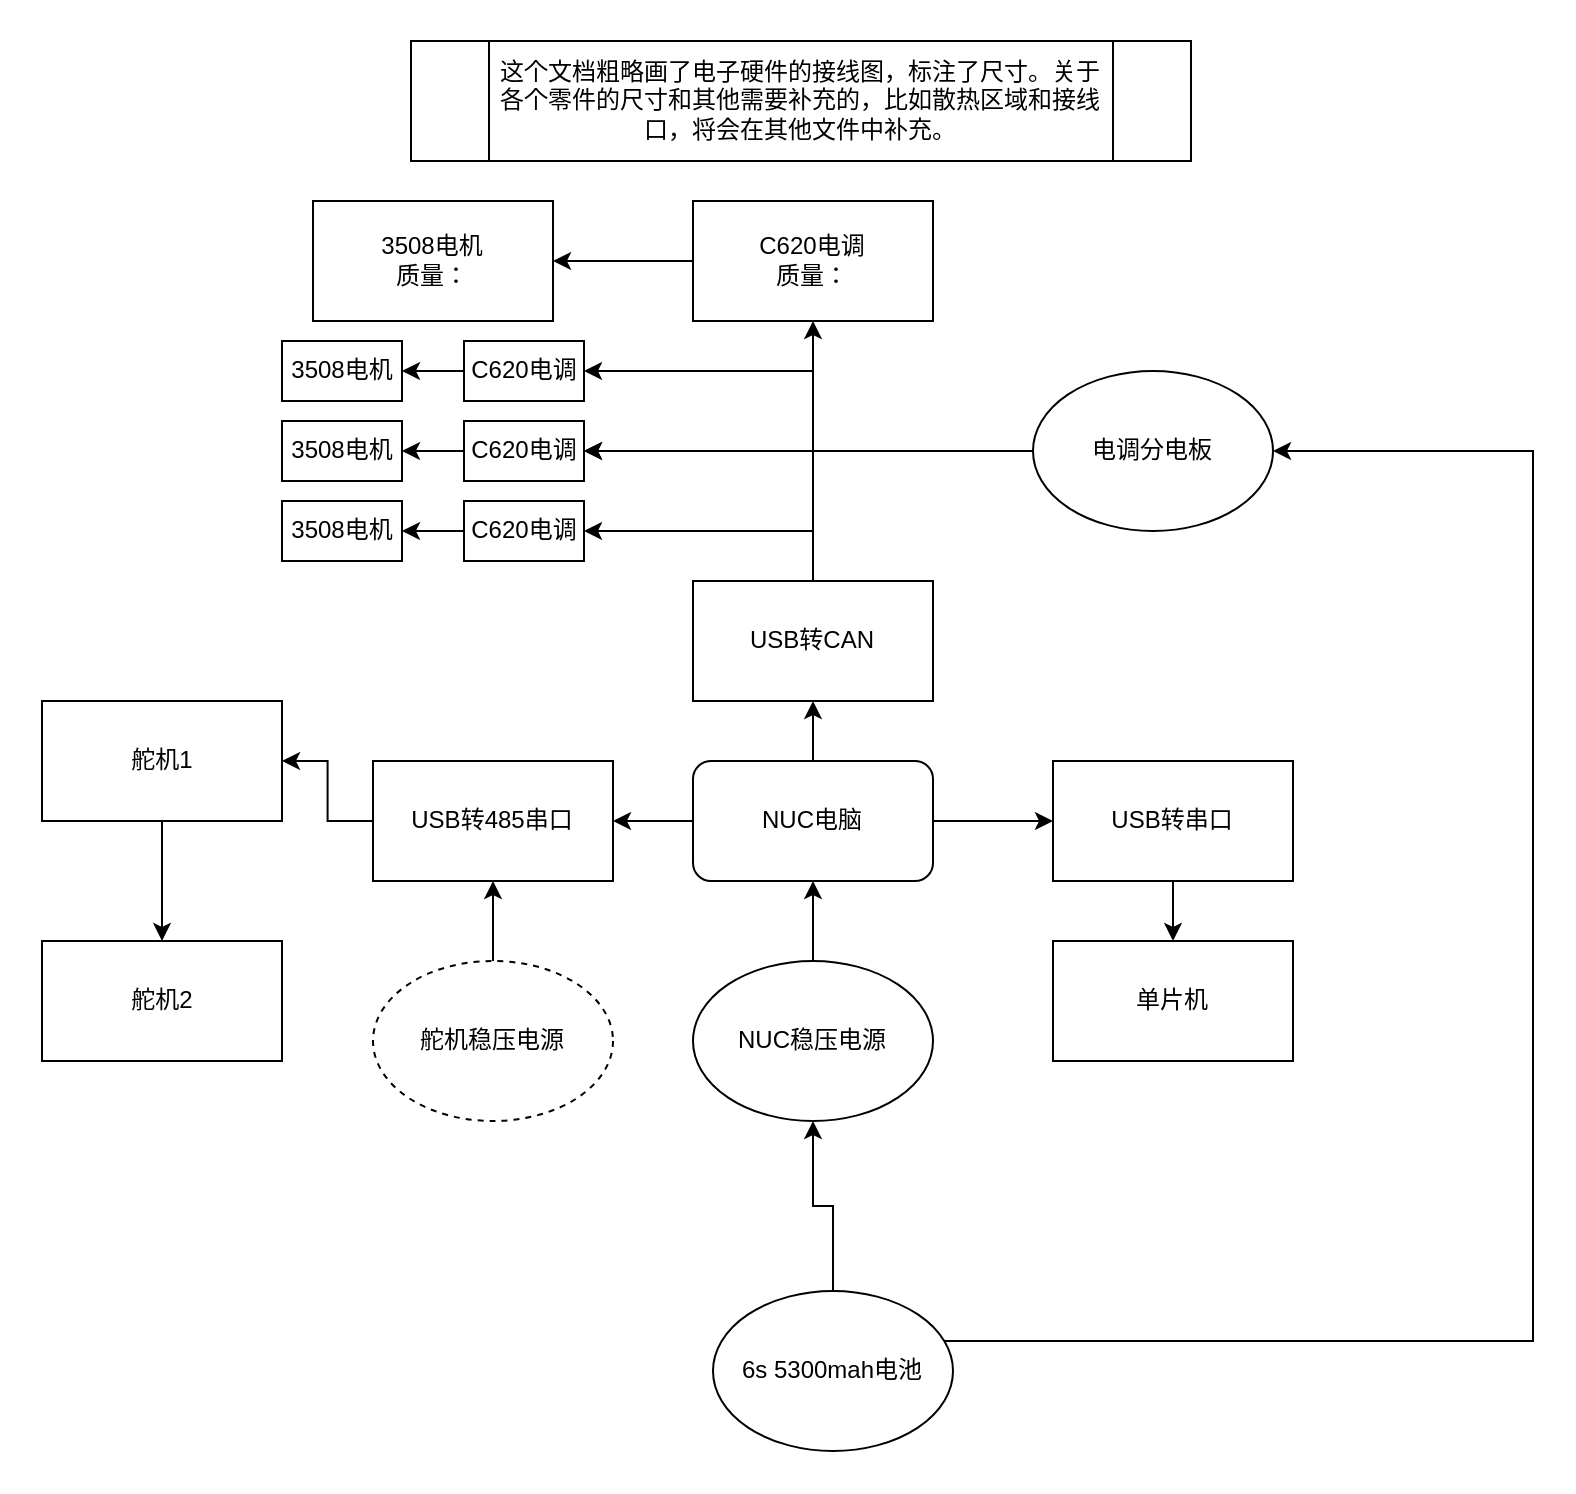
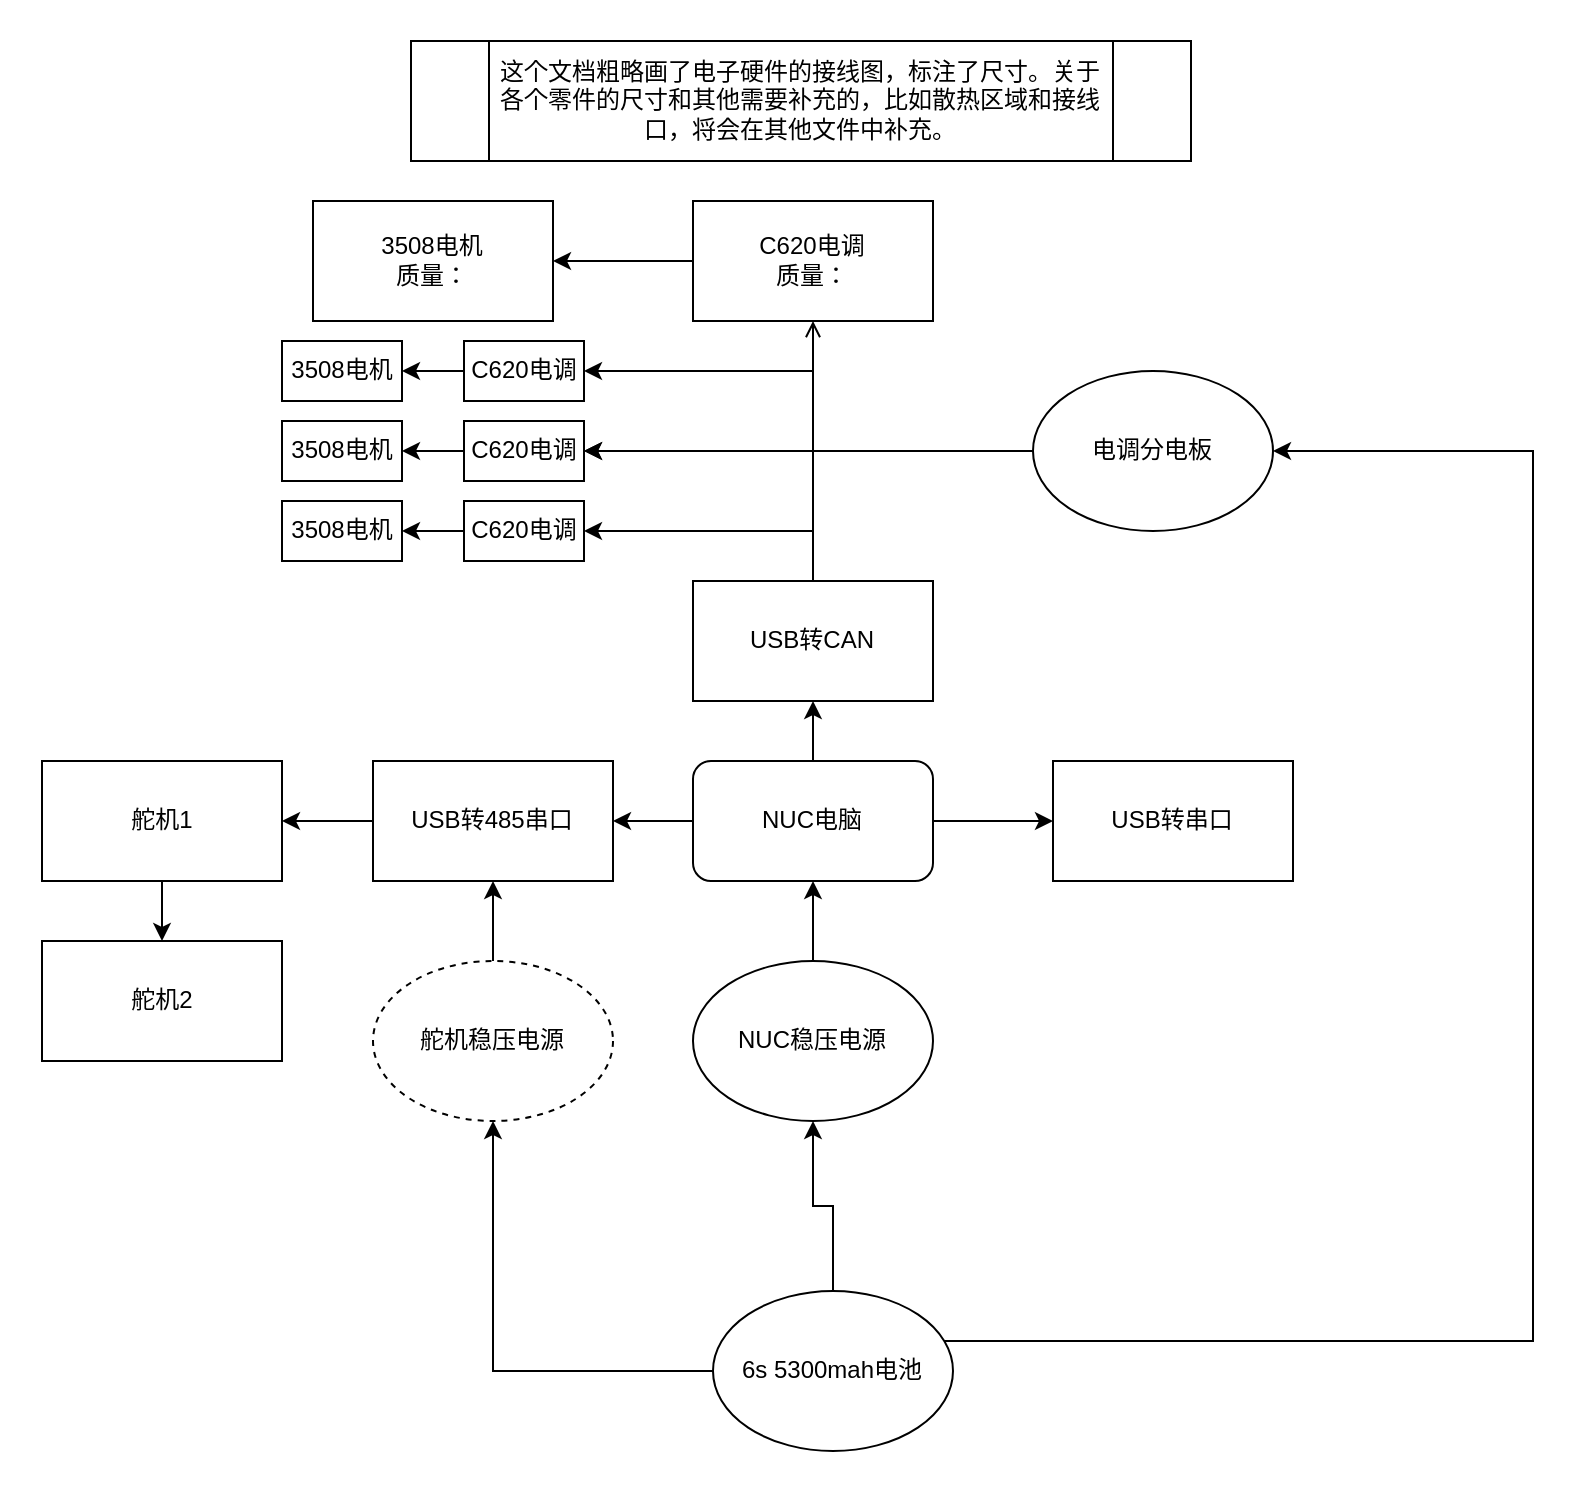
(813, 336) -> (813, 332)
(162, 761) -> (162, 821)
(1173, 918) -> none
(1173, 1001) -> none
none -> (493, 1363)
